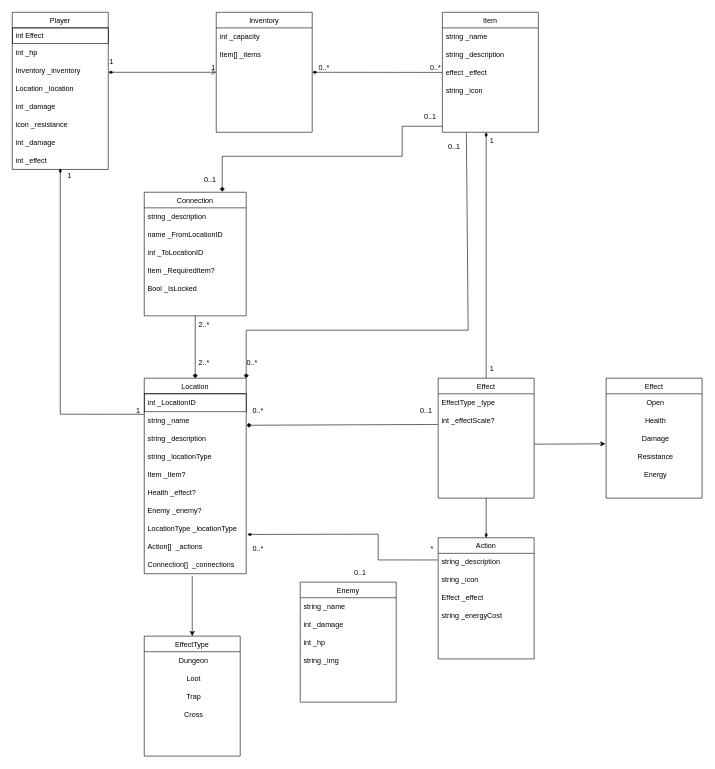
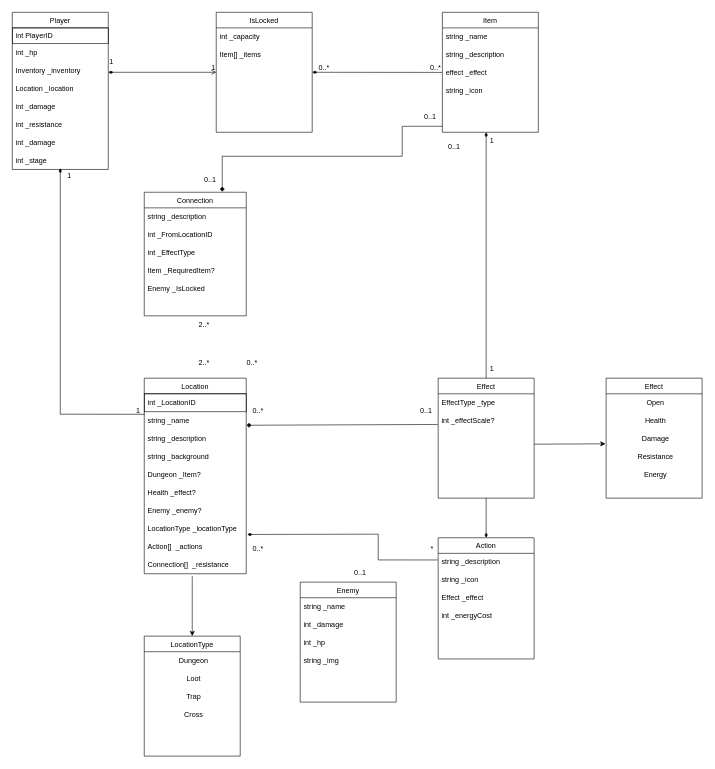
(264, 20) -> (264, 20)
(34, 36) -> (37, 36)
(45, 125) -> (43, 125)
(36, 161) -> (34, 161)
(186, 235) -> (183, 235)
(179, 253) -> (176, 253)
(468, 258) -> none
(174, 289) -> (177, 289)
(195, 372) -> none
(184, 457) -> (182, 457)
(169, 475) -> (175, 475)
(198, 565) -> (195, 565)
(476, 617) -> (470, 617)
(192, 644) -> (192, 644)
